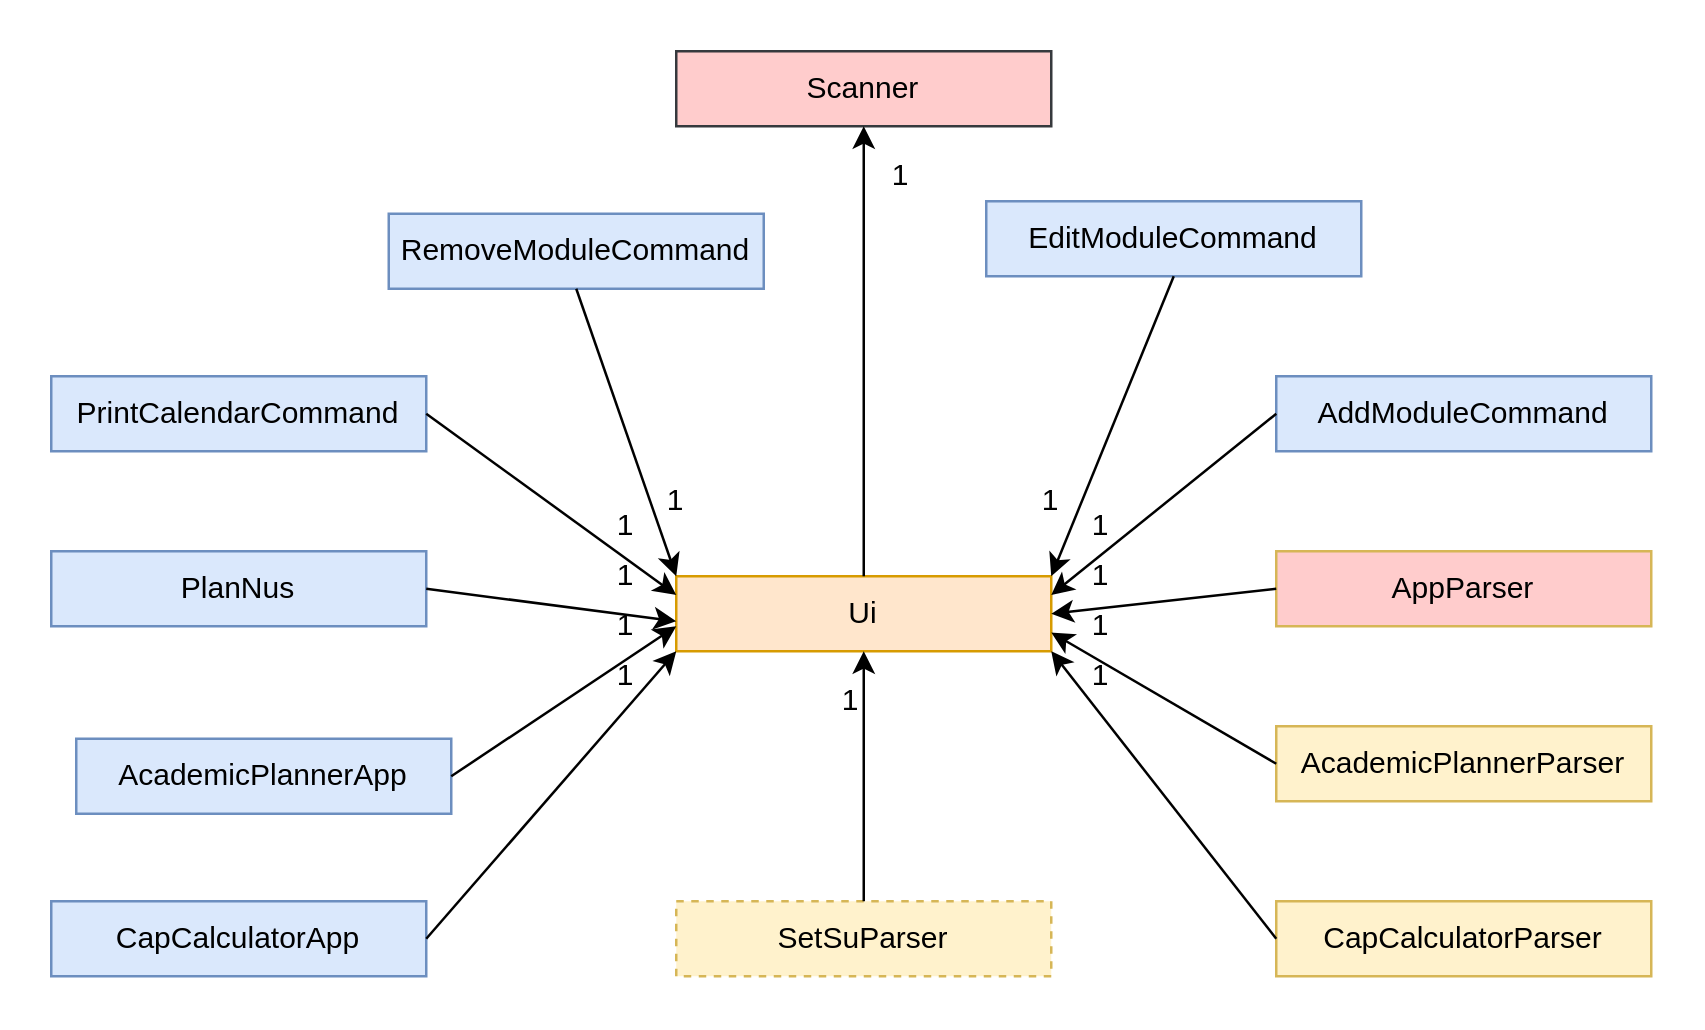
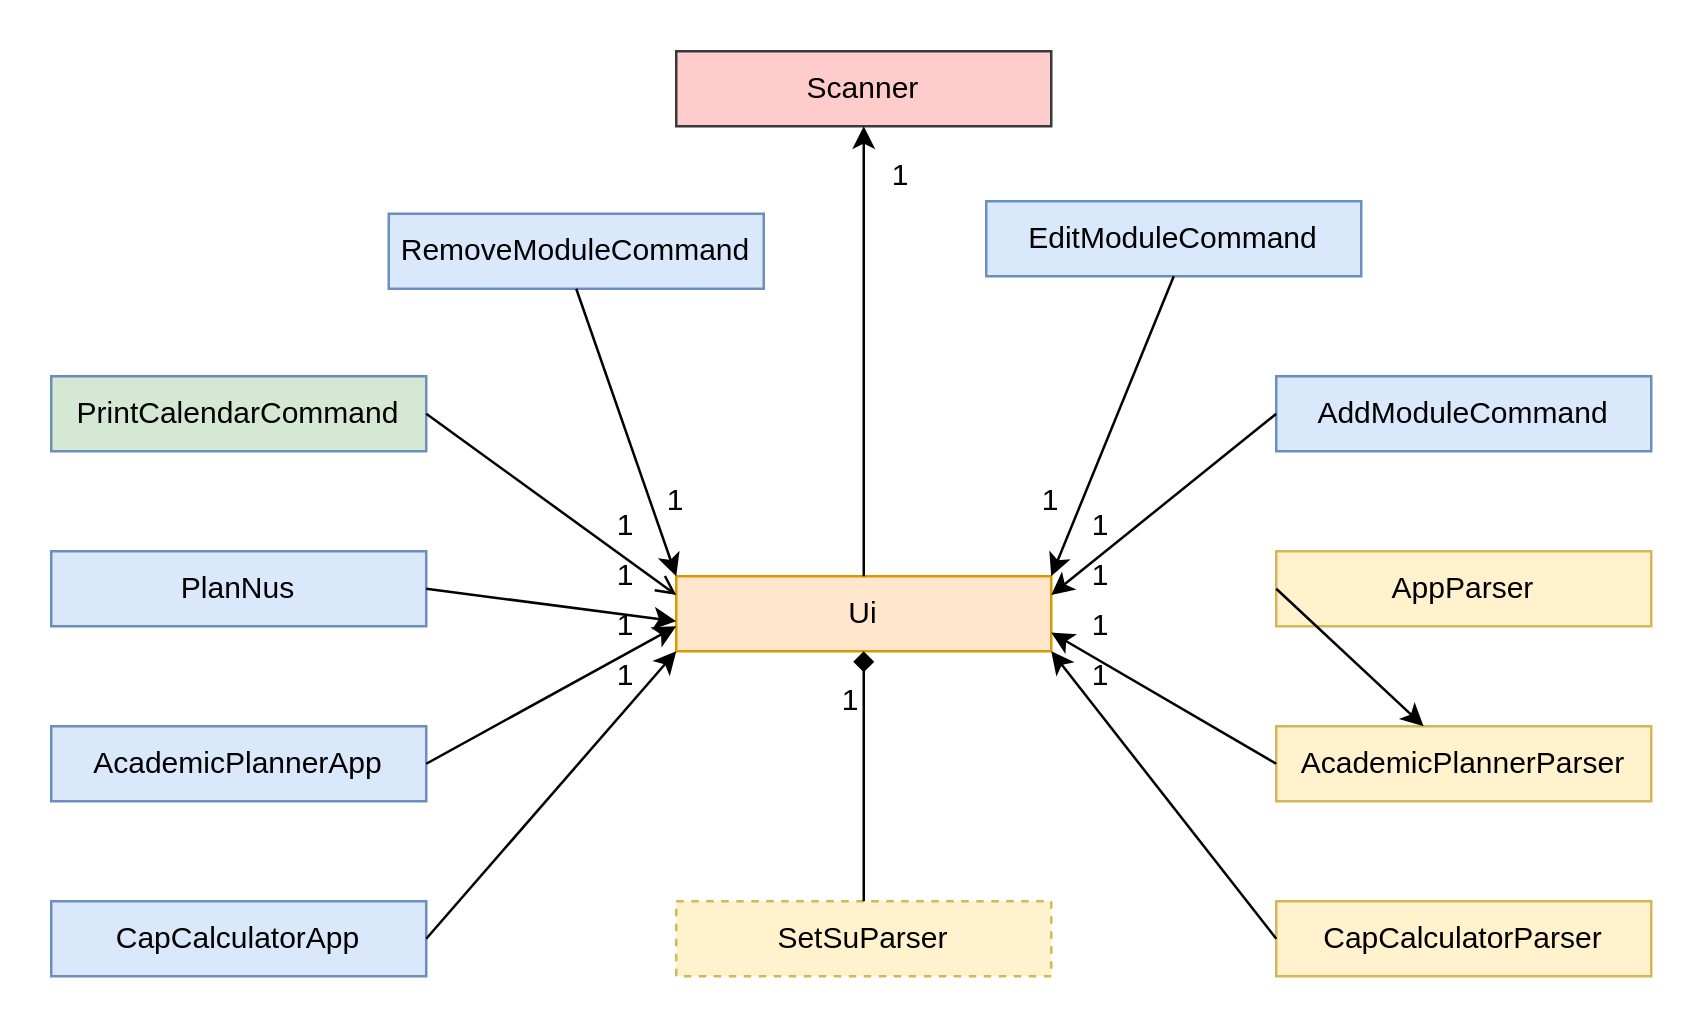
(239, 414) -> (239, 414)
(662, 584) -> (664, 586)
(1464, 589) -> (1464, 589)
(1172, 600) -> (1344, 652)
(864, 670) -> (864, 672)
(264, 776) -> (239, 764)
